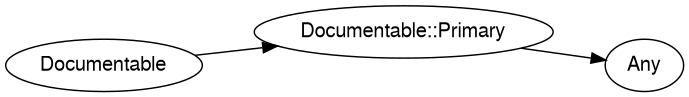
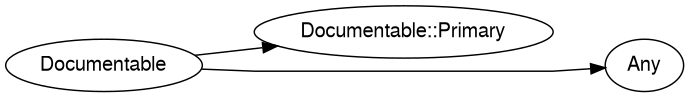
(556, 53) -> (396, 71)
